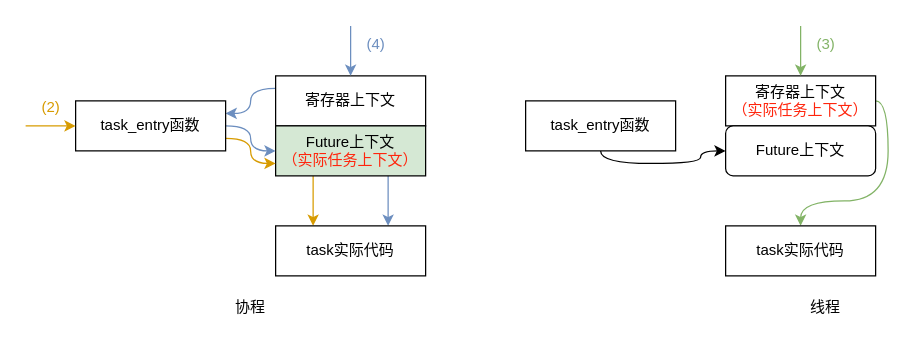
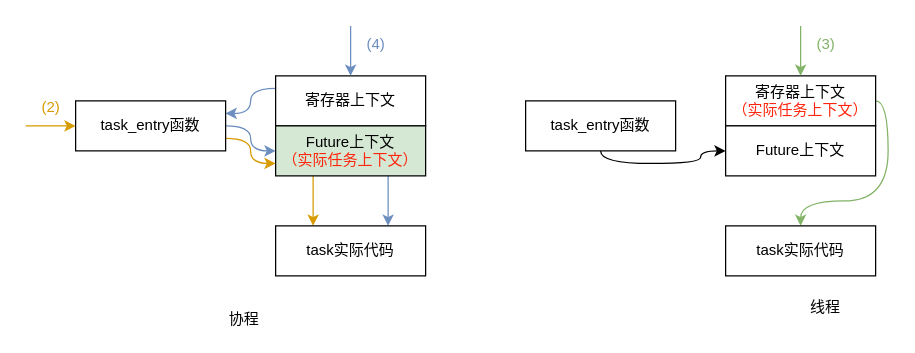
(801, 151) -> (801, 151)
(251, 307) -> (244, 319)
